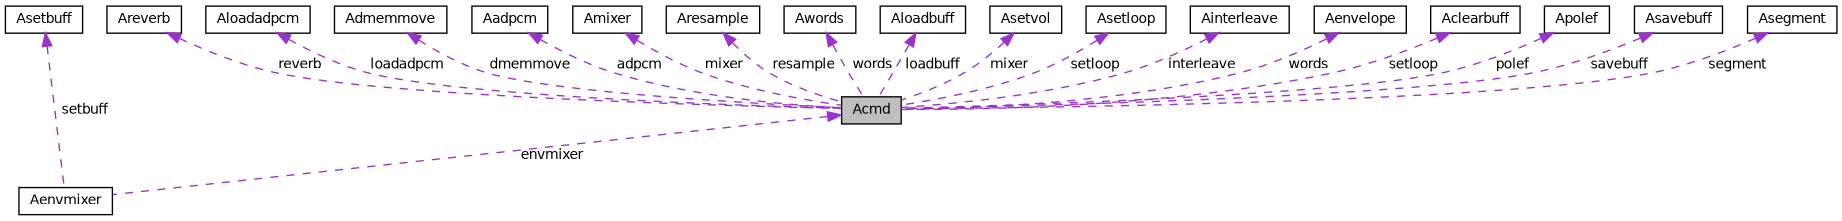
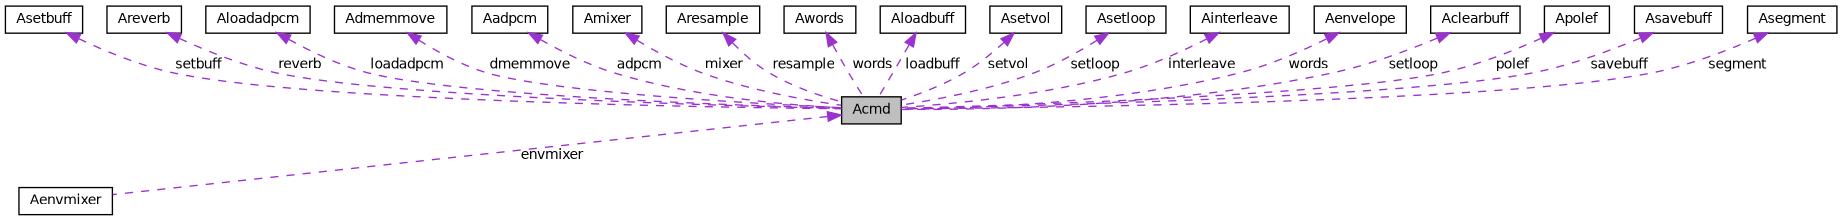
(1007, 65) -> (1007, 65)
(56, 117) -> (360, 93)
